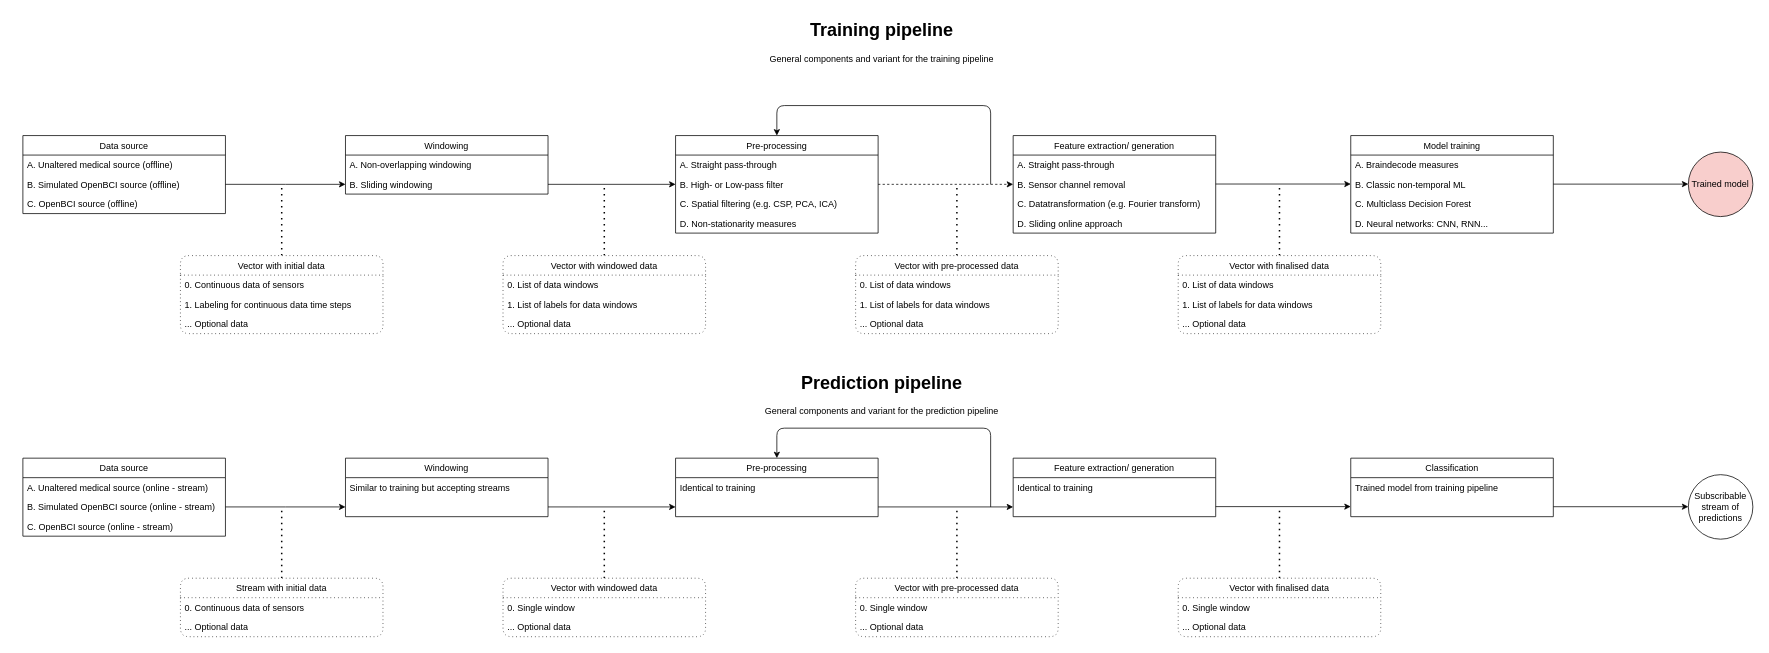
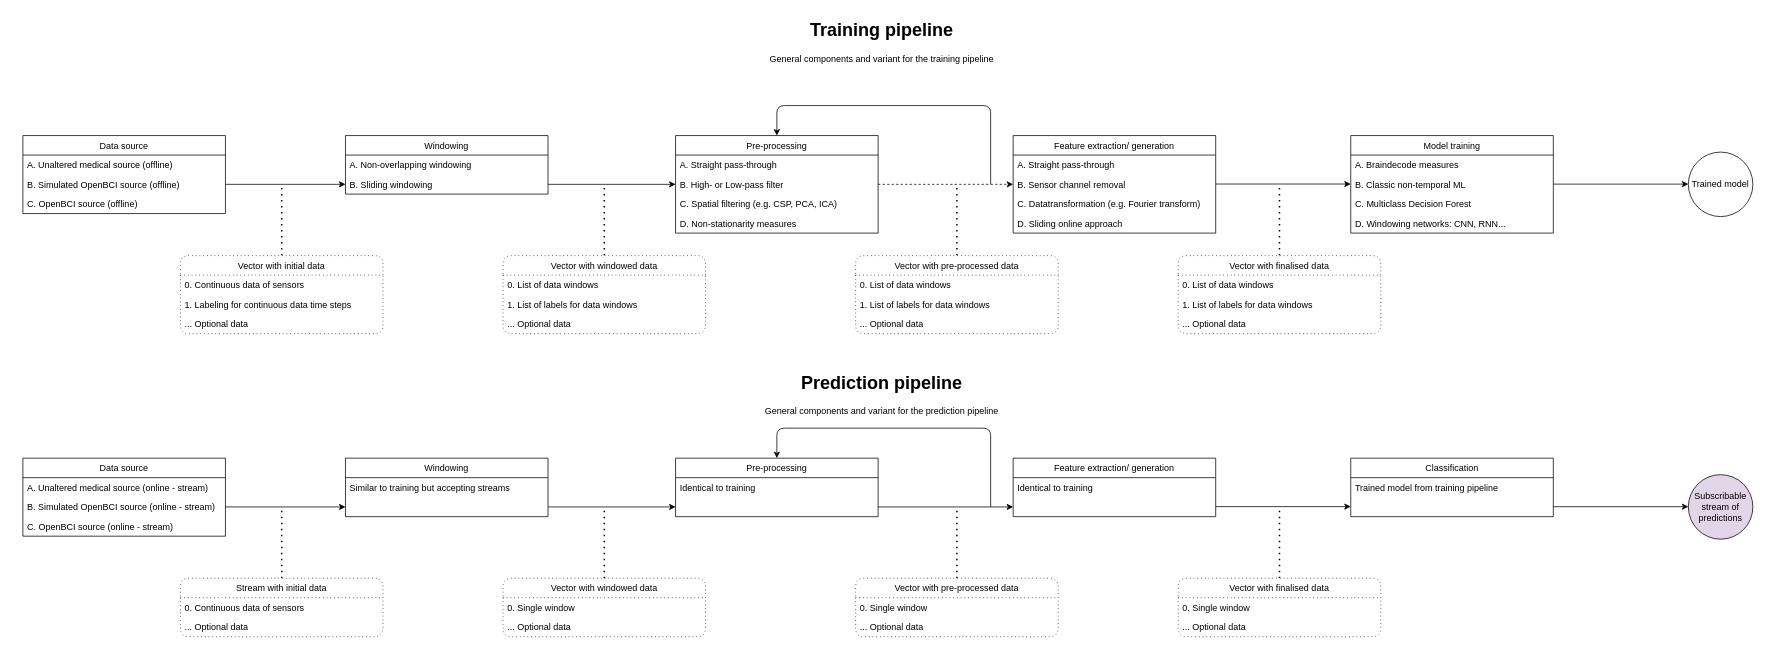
(1720, 184) -> (1720, 184)
(1420, 224) -> (1426, 224)
(1720, 507) -> (1720, 507)
